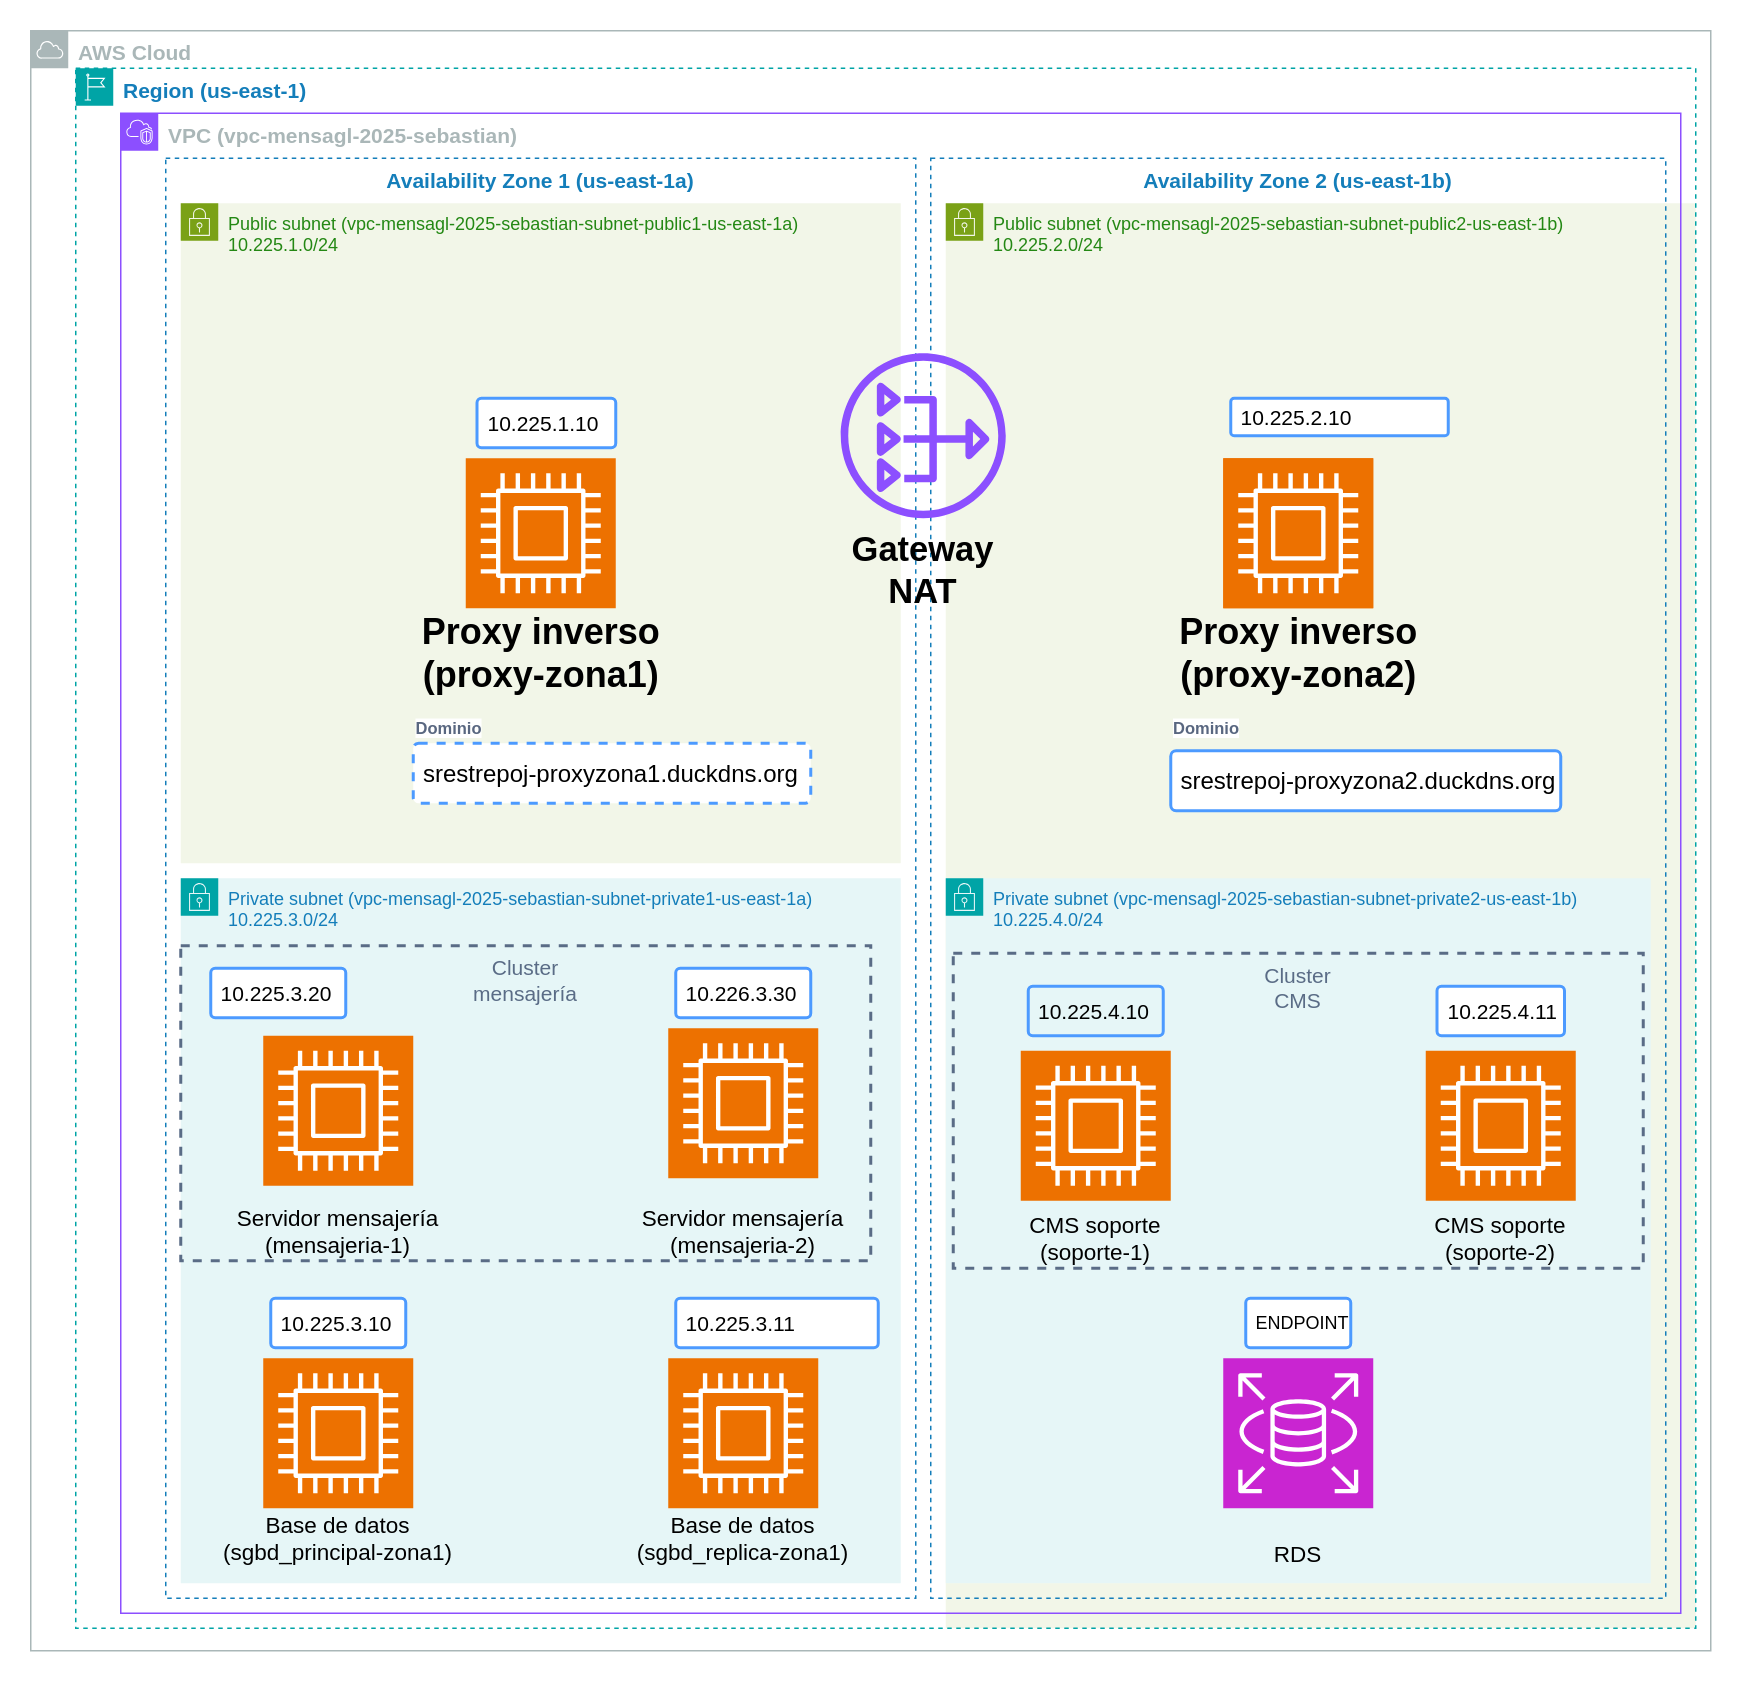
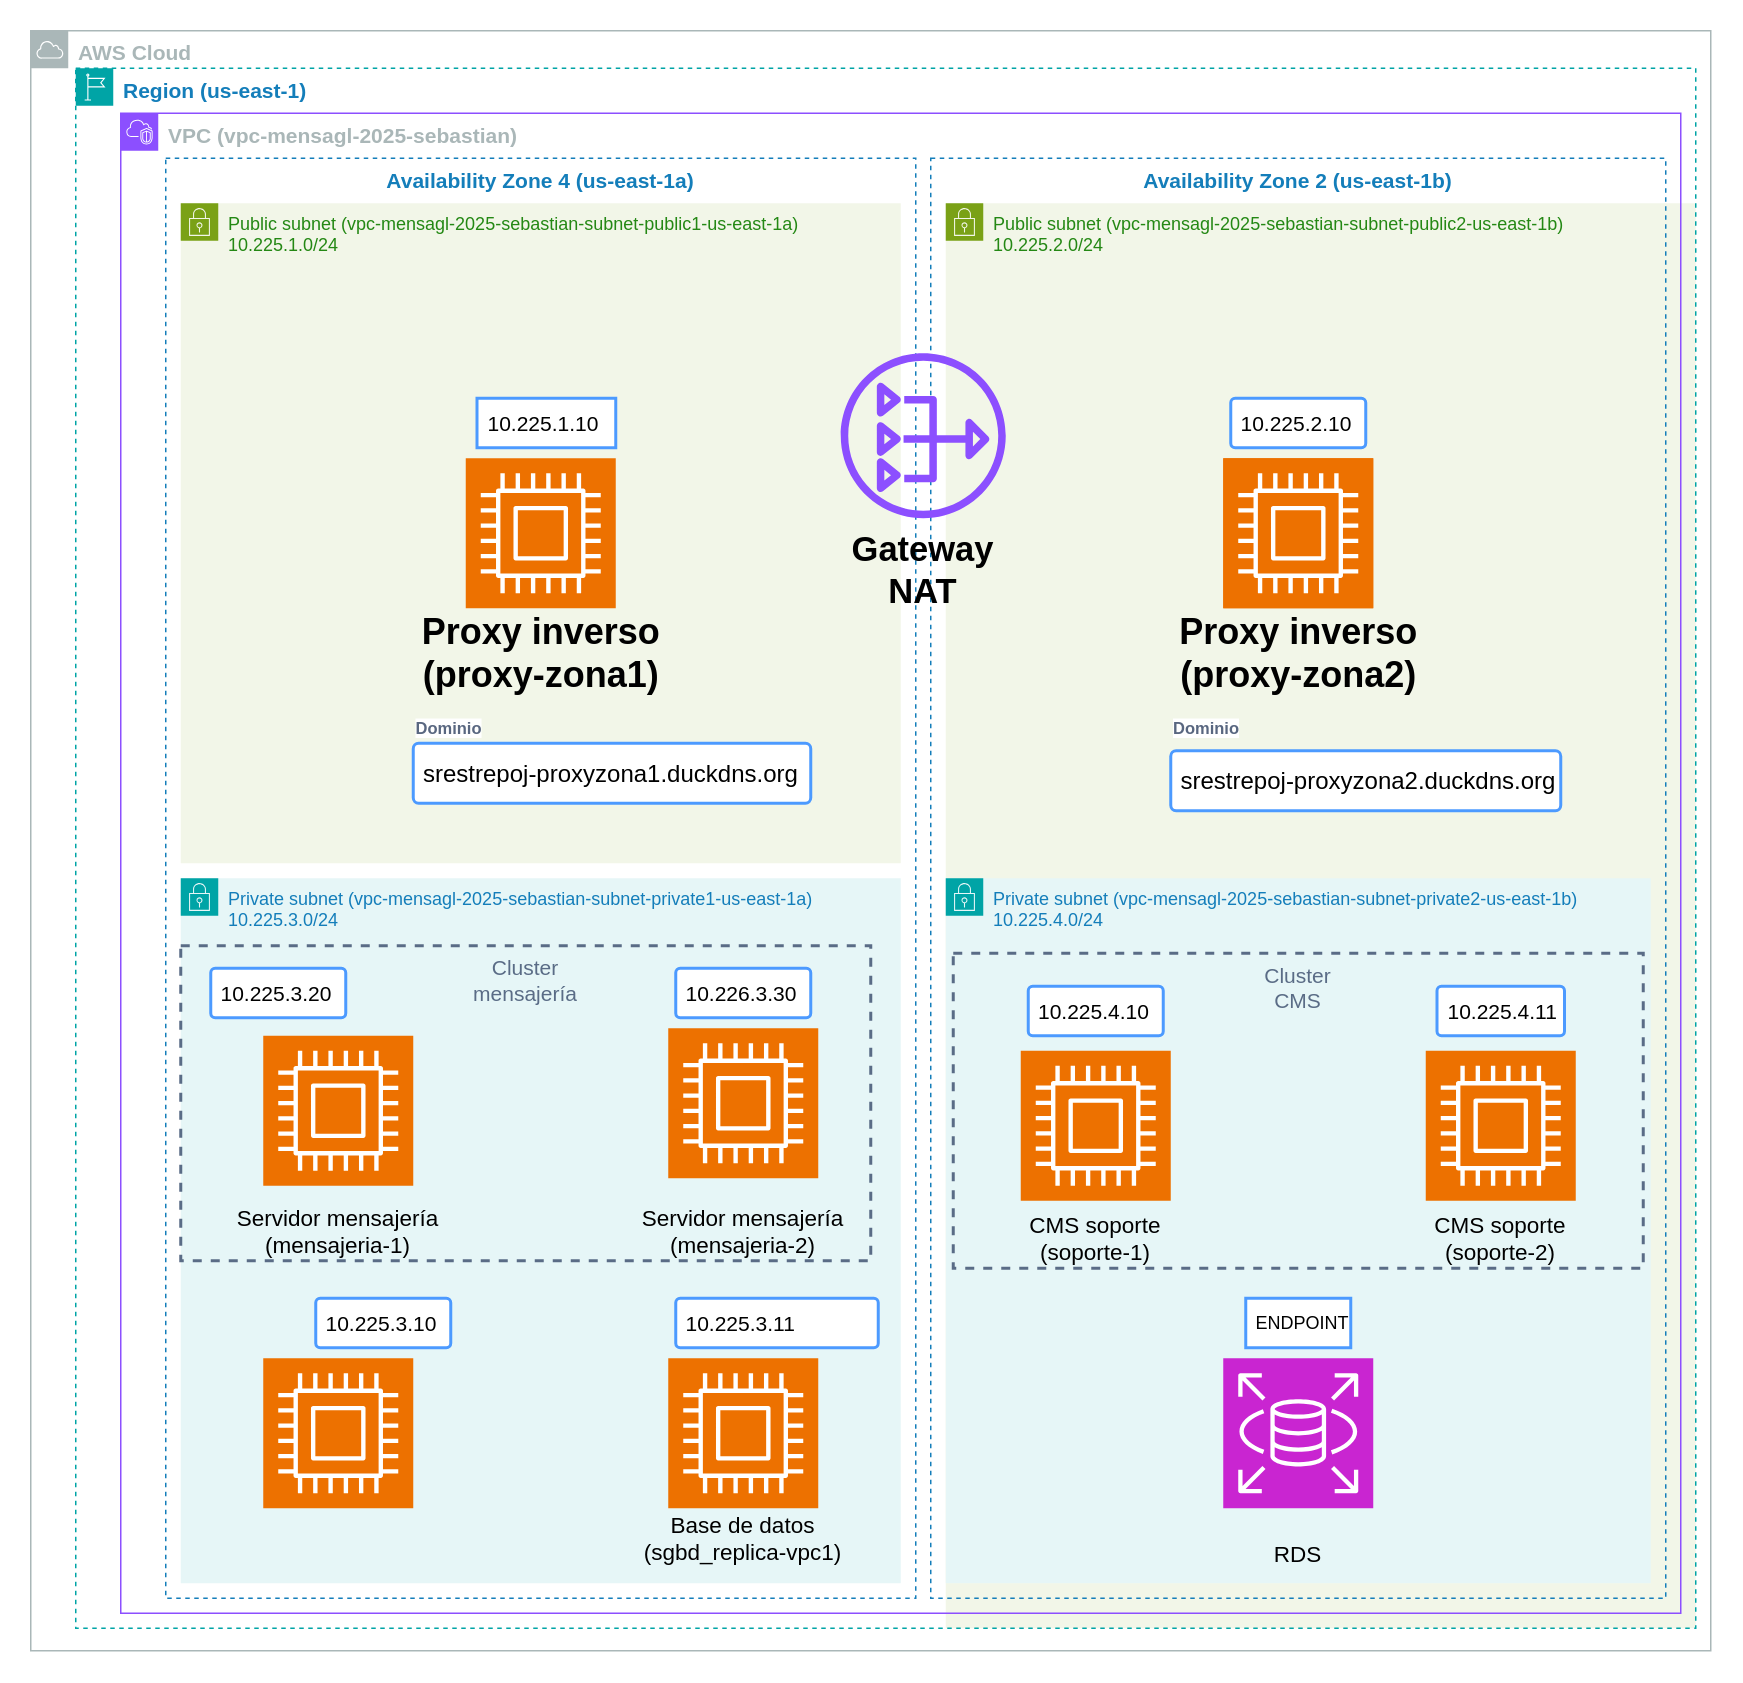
(541, 180) -> (541, 180)
(1340, 417) -> (1298, 423)
(546, 423) -> (546, 423)
(612, 773) -> (612, 773)
(1096, 1011) -> (1096, 1011)
(338, 1323) -> (383, 1323)
(1298, 1323) -> (1298, 1323)
(338, 1538) -> none
(743, 1538) -> (743, 1538)
